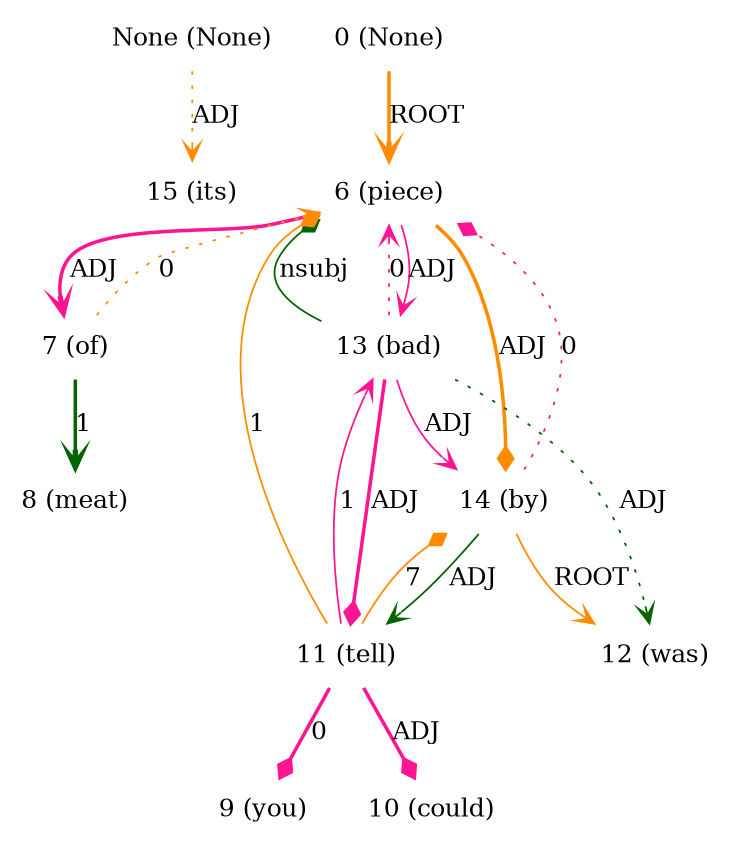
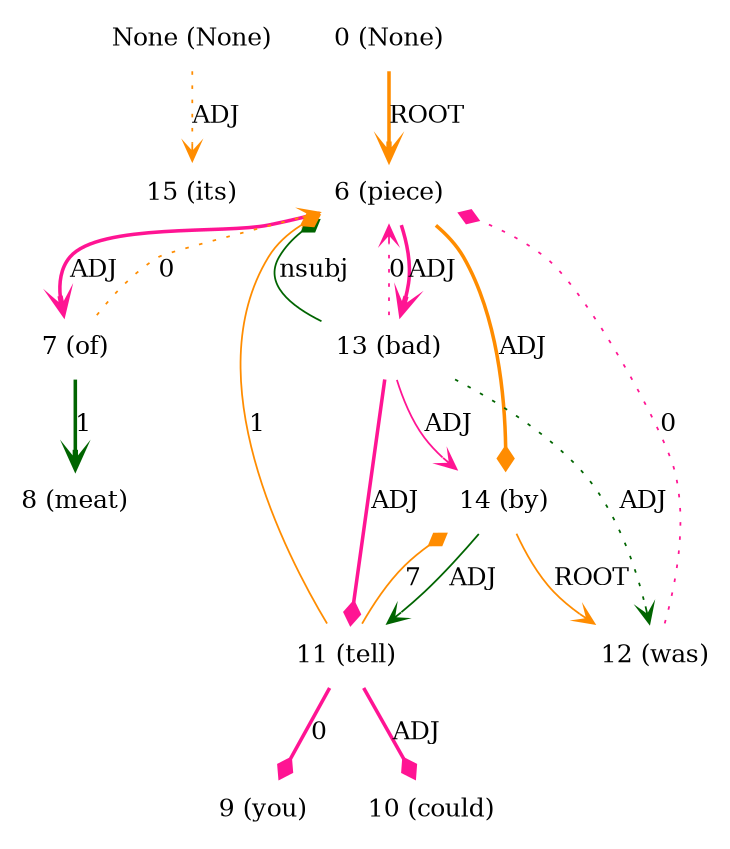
(409, 261) -> (409, 261)
(560, 339) -> (639, 392)
(335, 507) -> none
